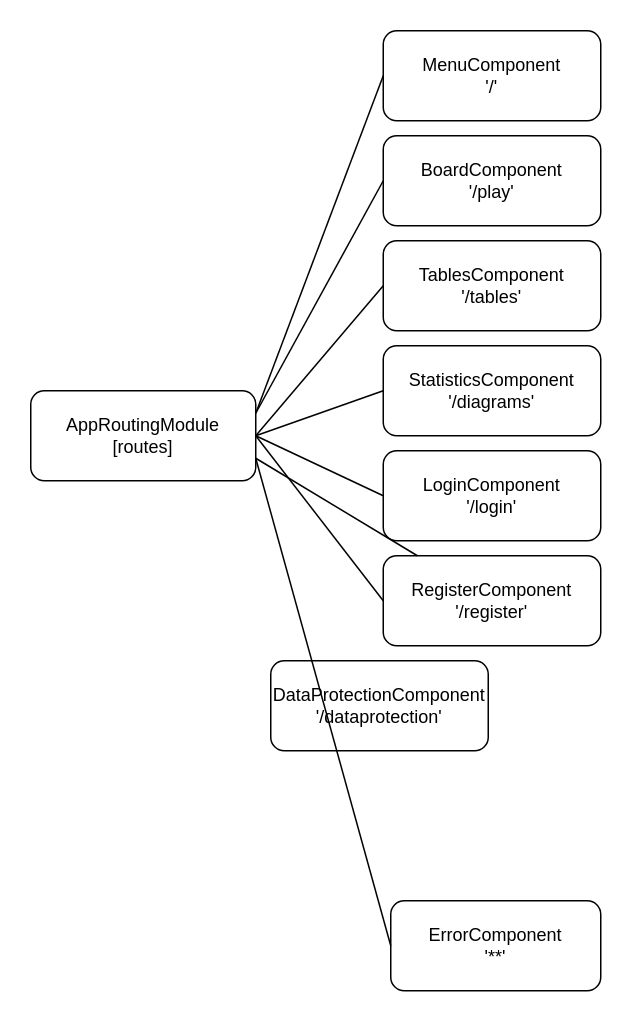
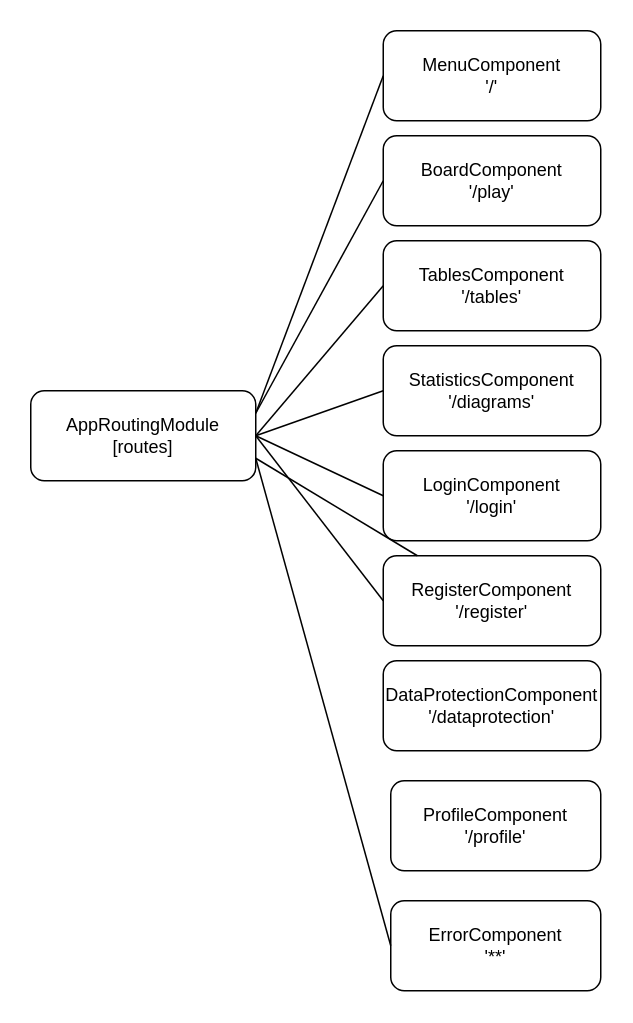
(380, 706) -> (492, 706)
none -> (496, 826)
